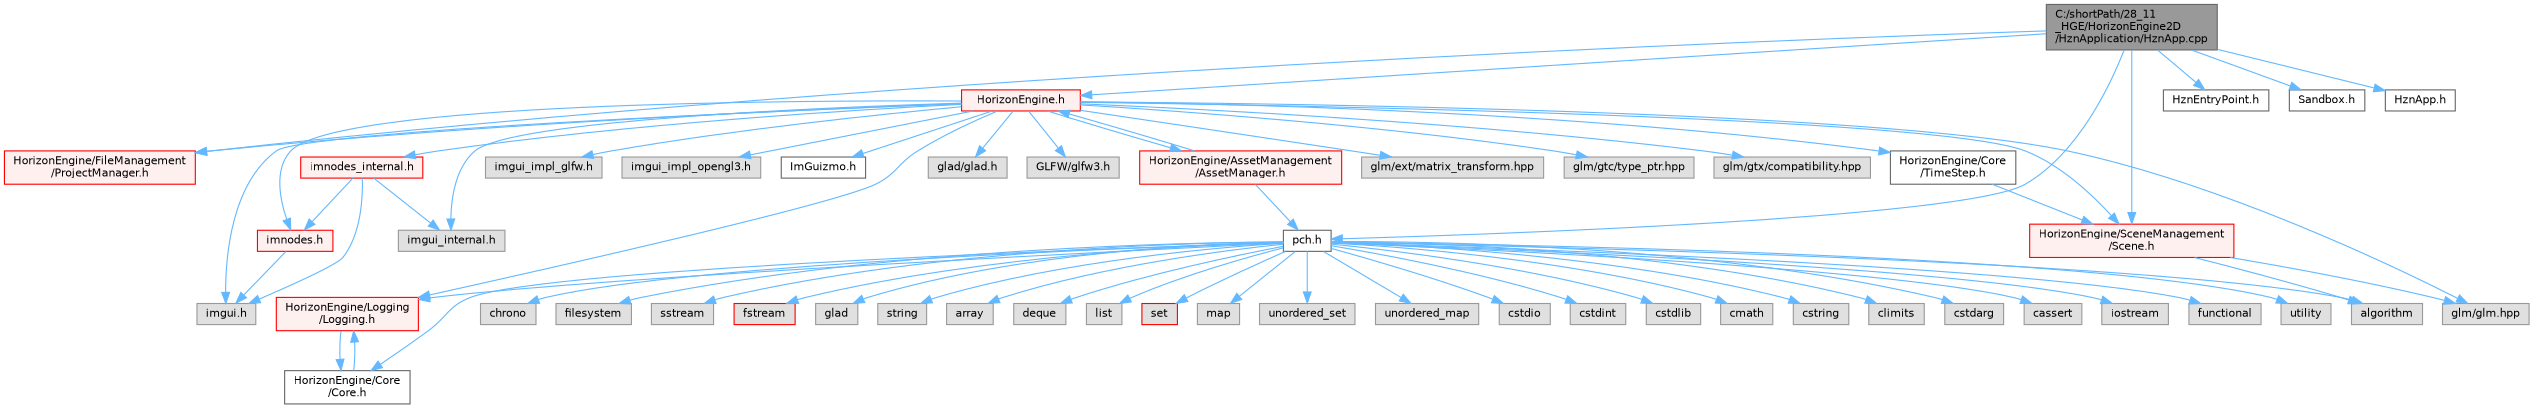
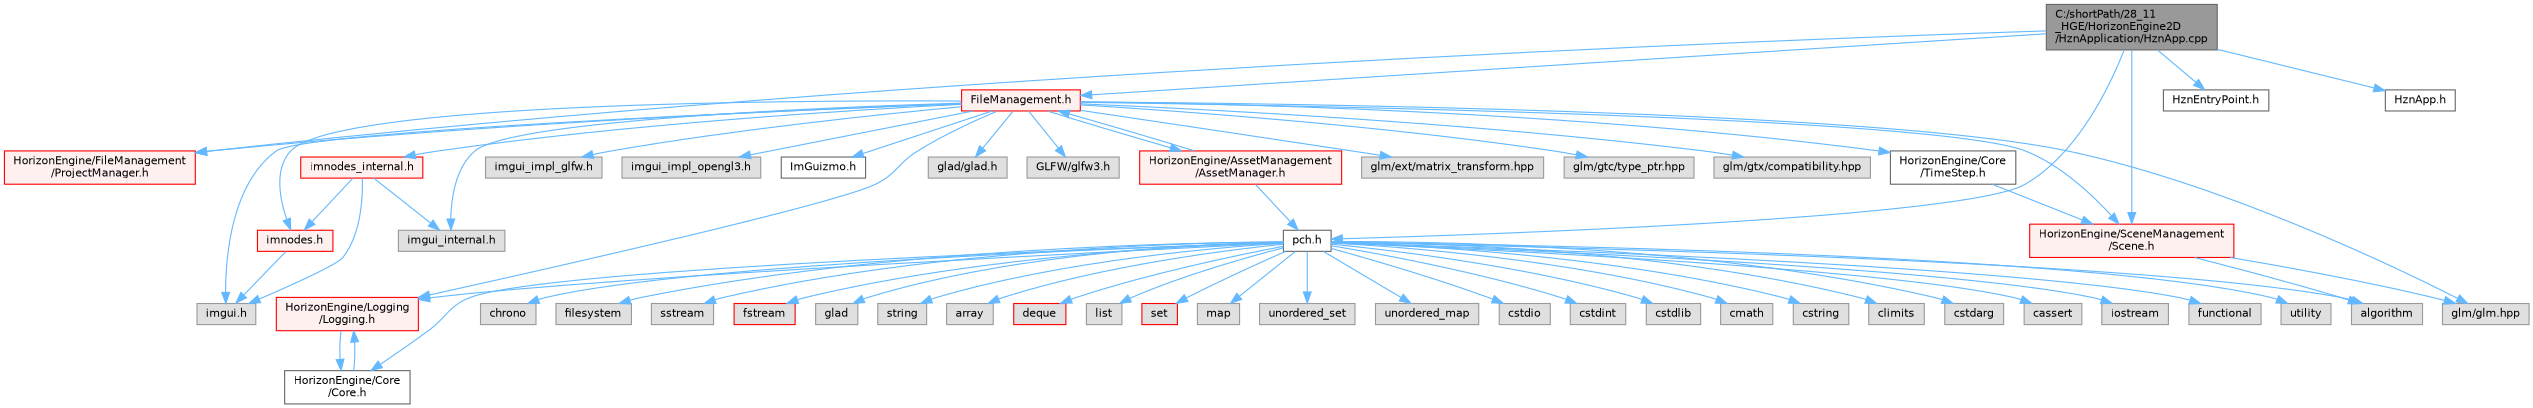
(1021, 100) -> (1021, 100)
(2327, 100) -> none
(1040, 314) -> (1040, 314)
